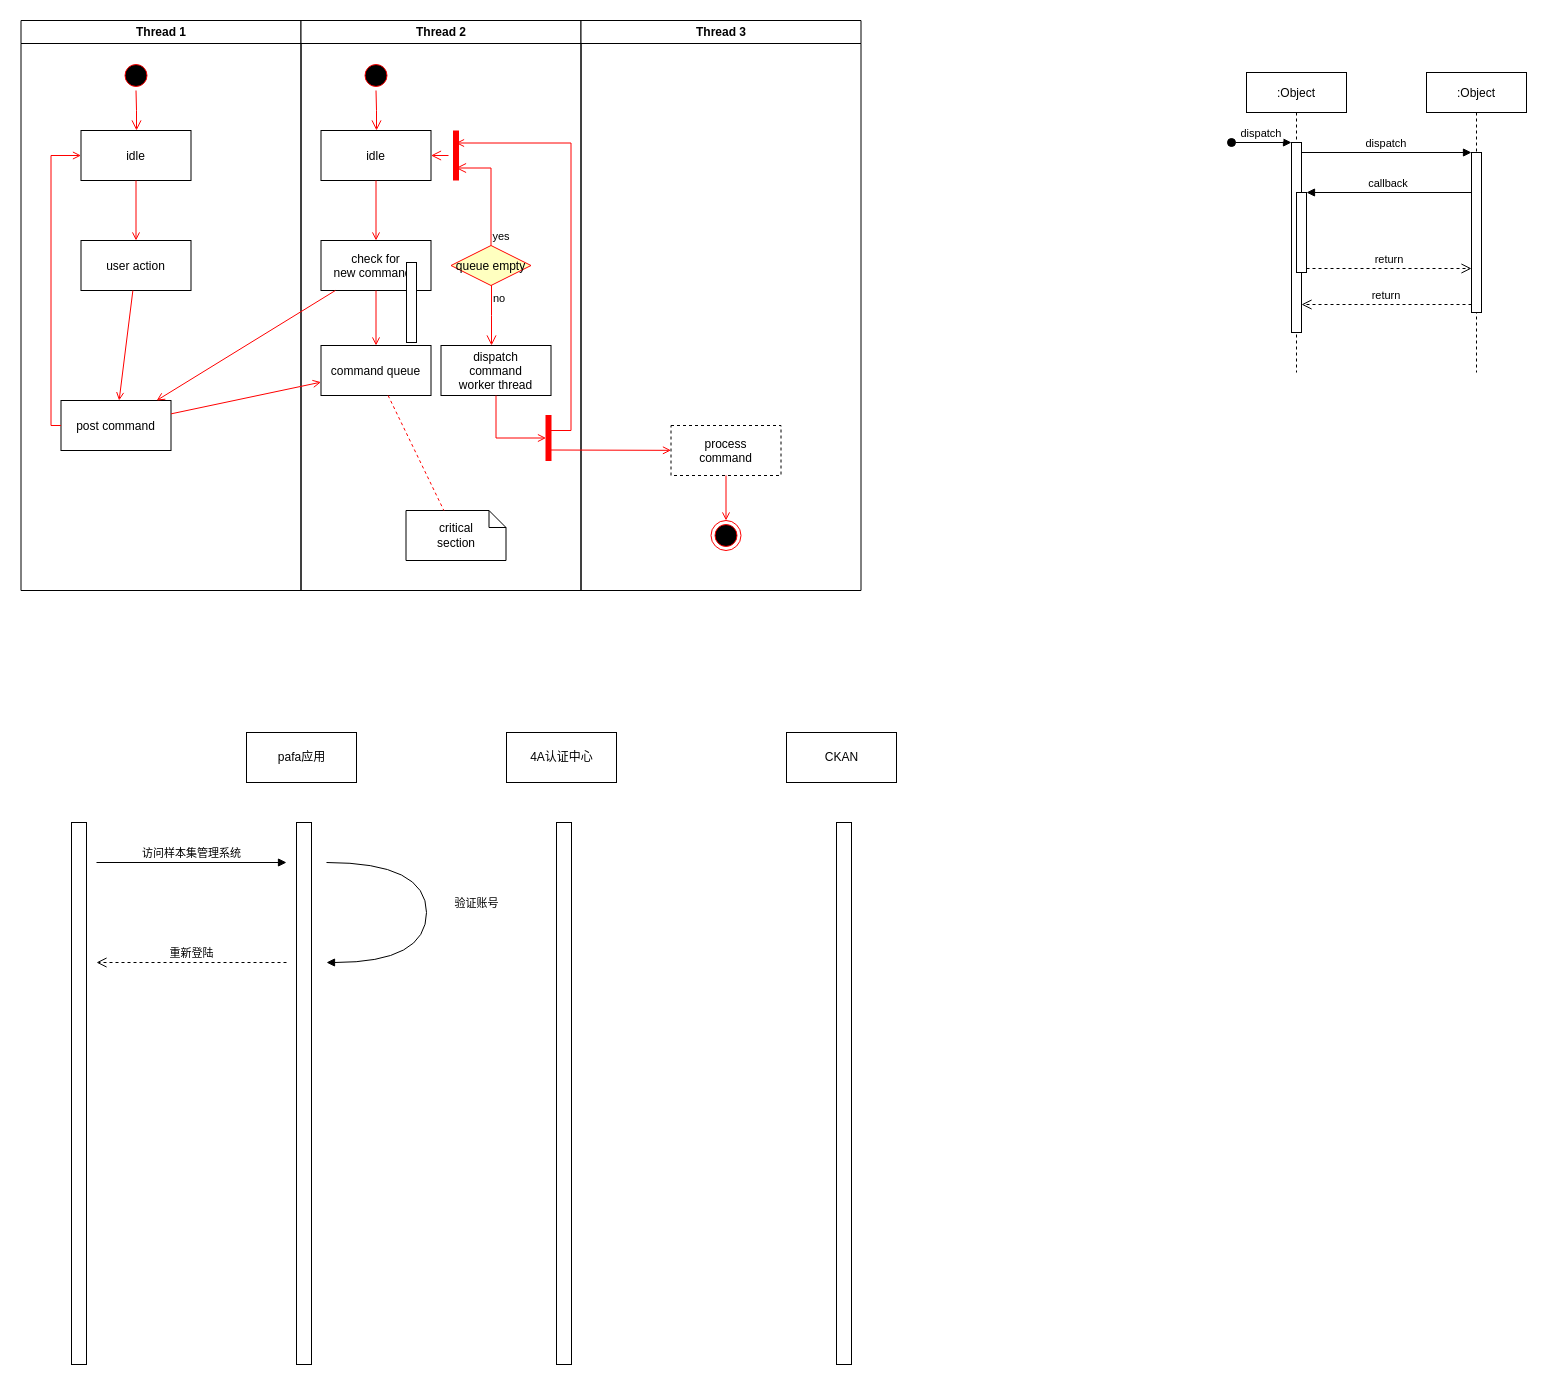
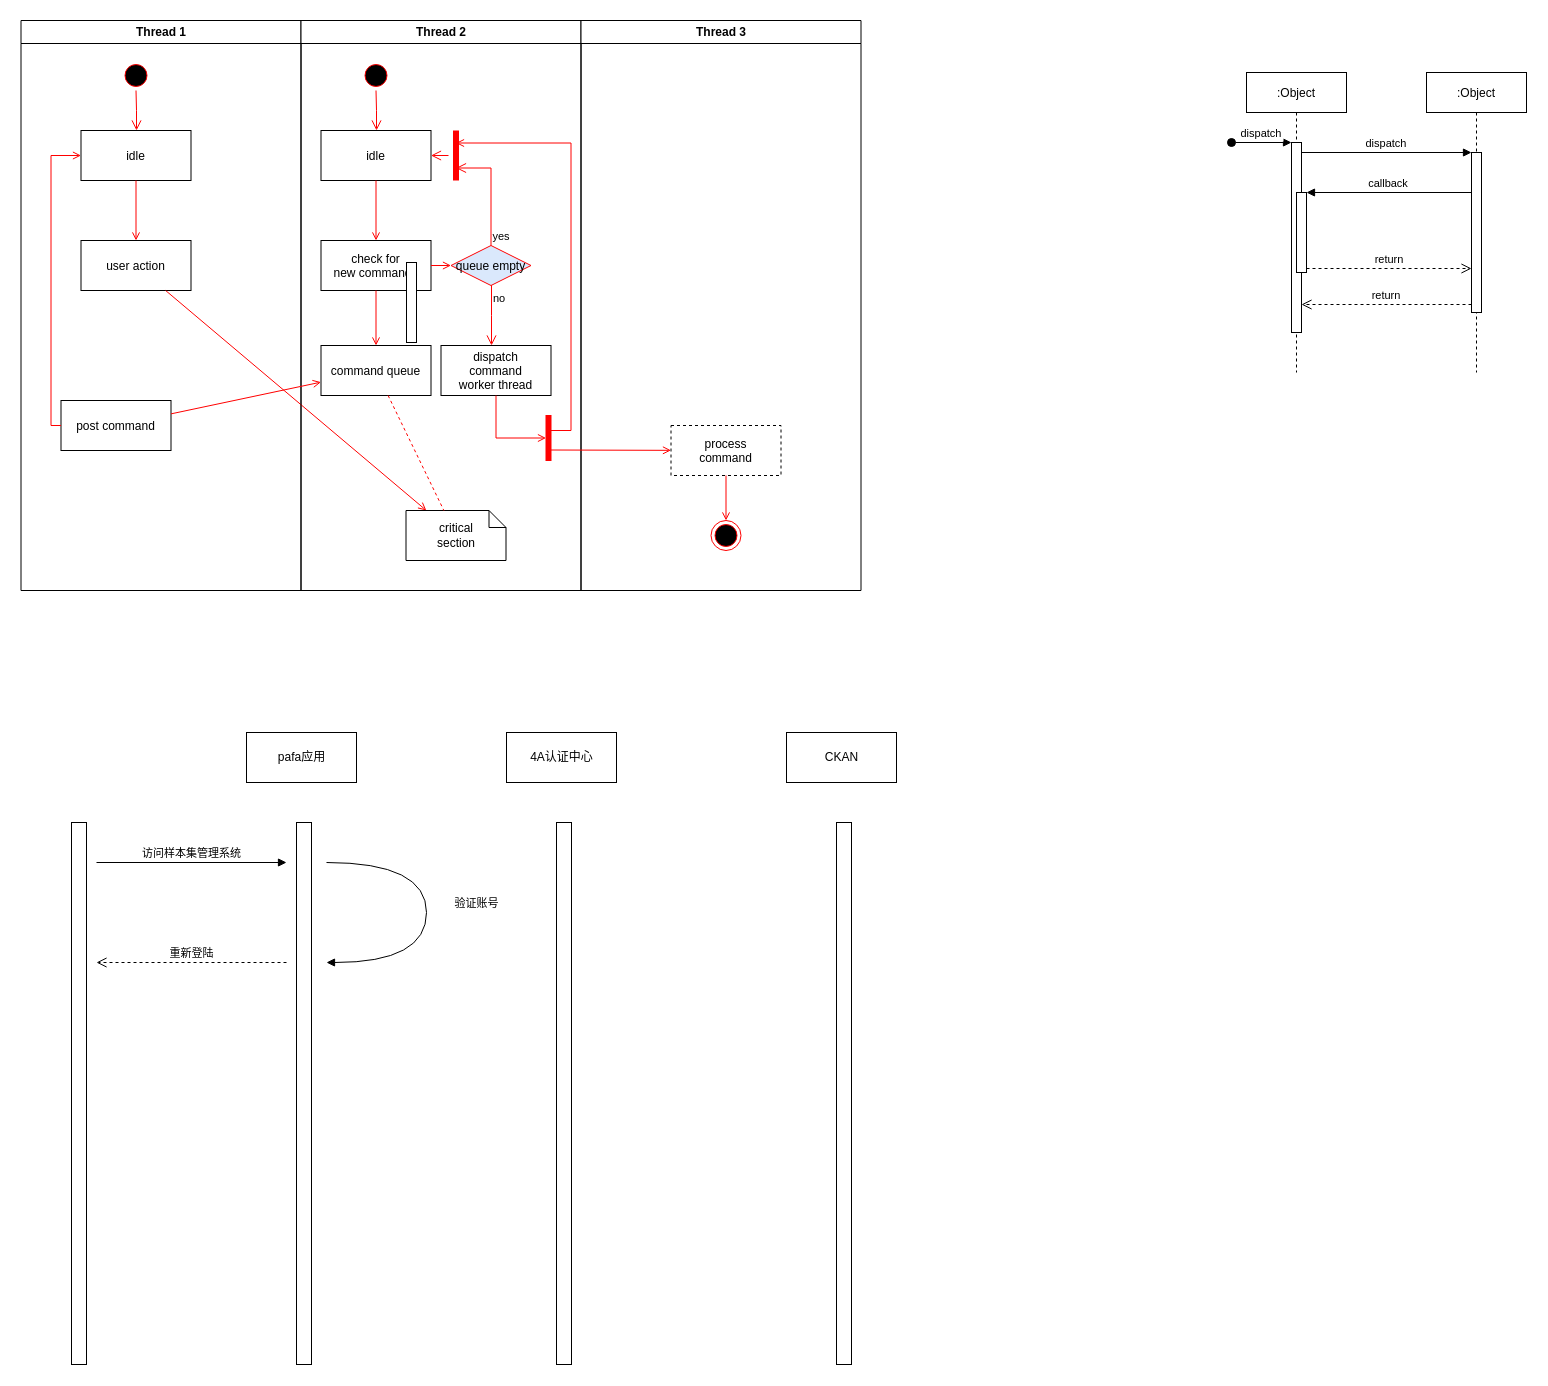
(491, 266) -> (491, 266)
(126, 344) -> (295, 400)
(247, 345) -> (439, 266)
